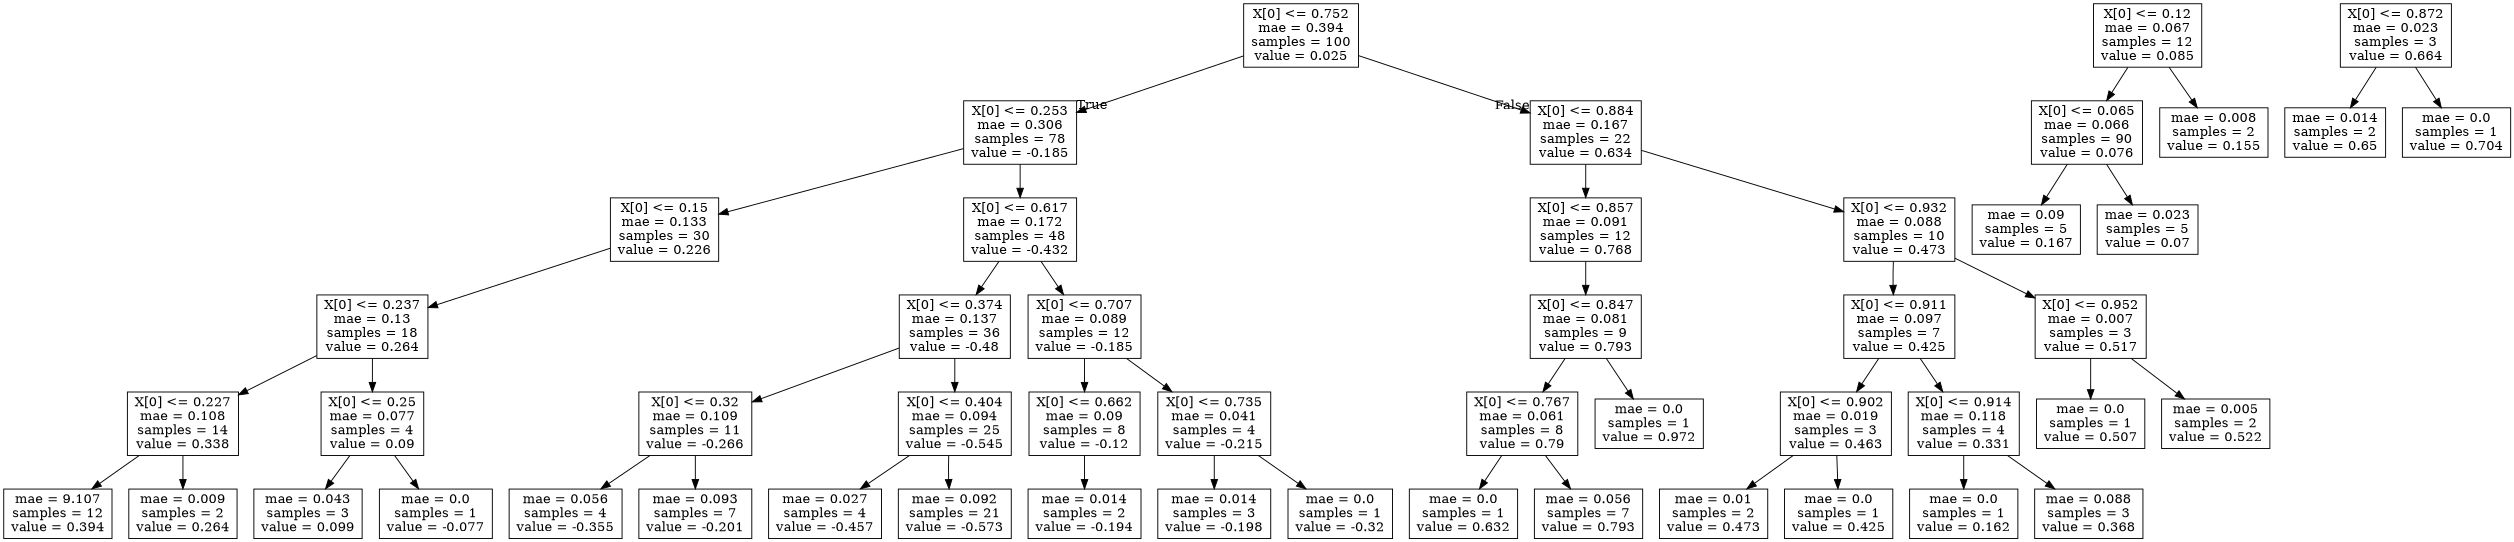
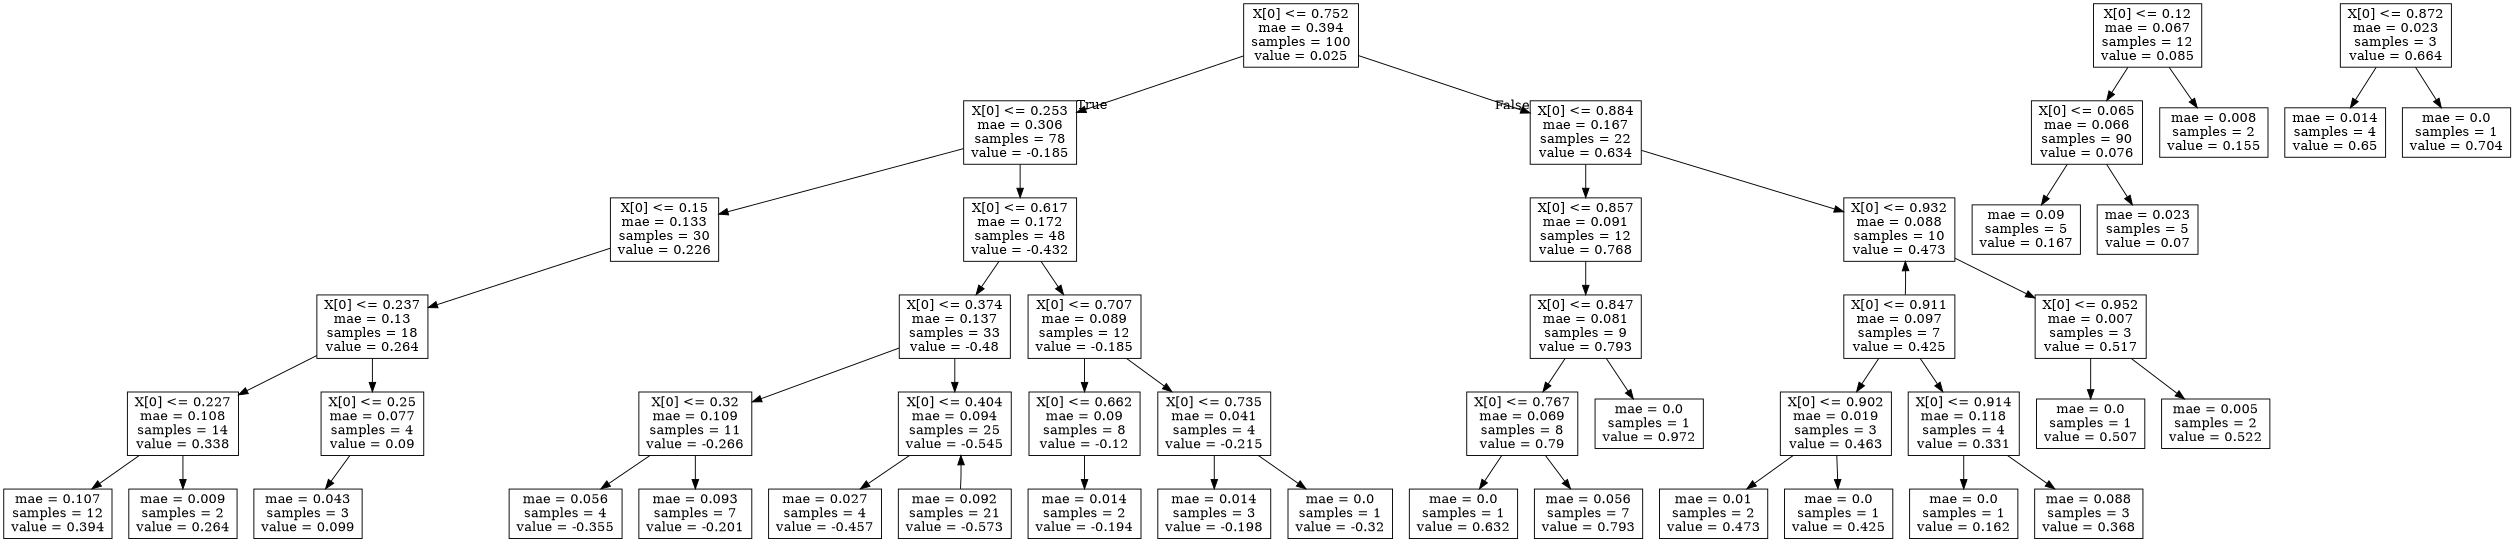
(2335, 133) -> (2335, 133)
(1893, 273) -> (1906, 283)
(955, 327) -> (955, 327)
(1522, 424) -> (1522, 424)
(949, 467) -> (961, 477)
(58, 514) -> (58, 514)
(436, 514) -> none
